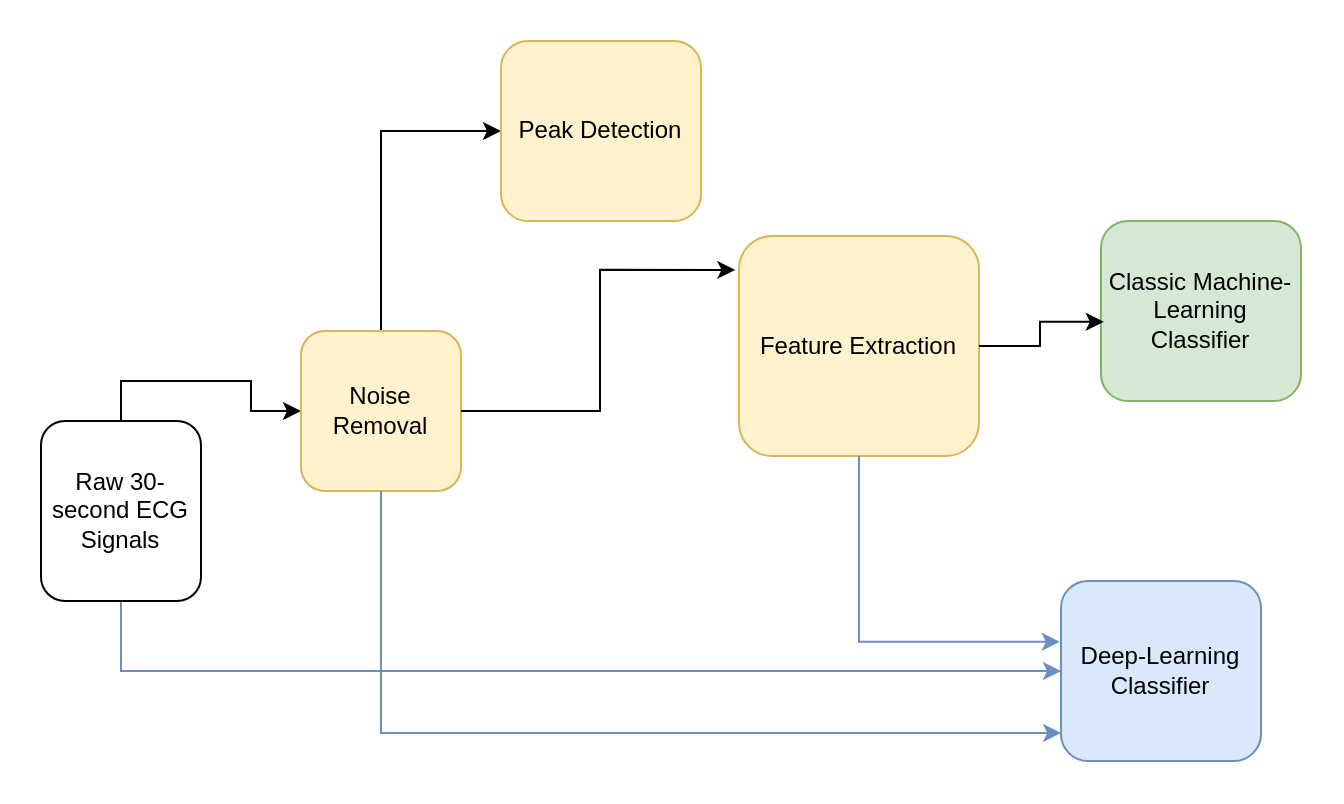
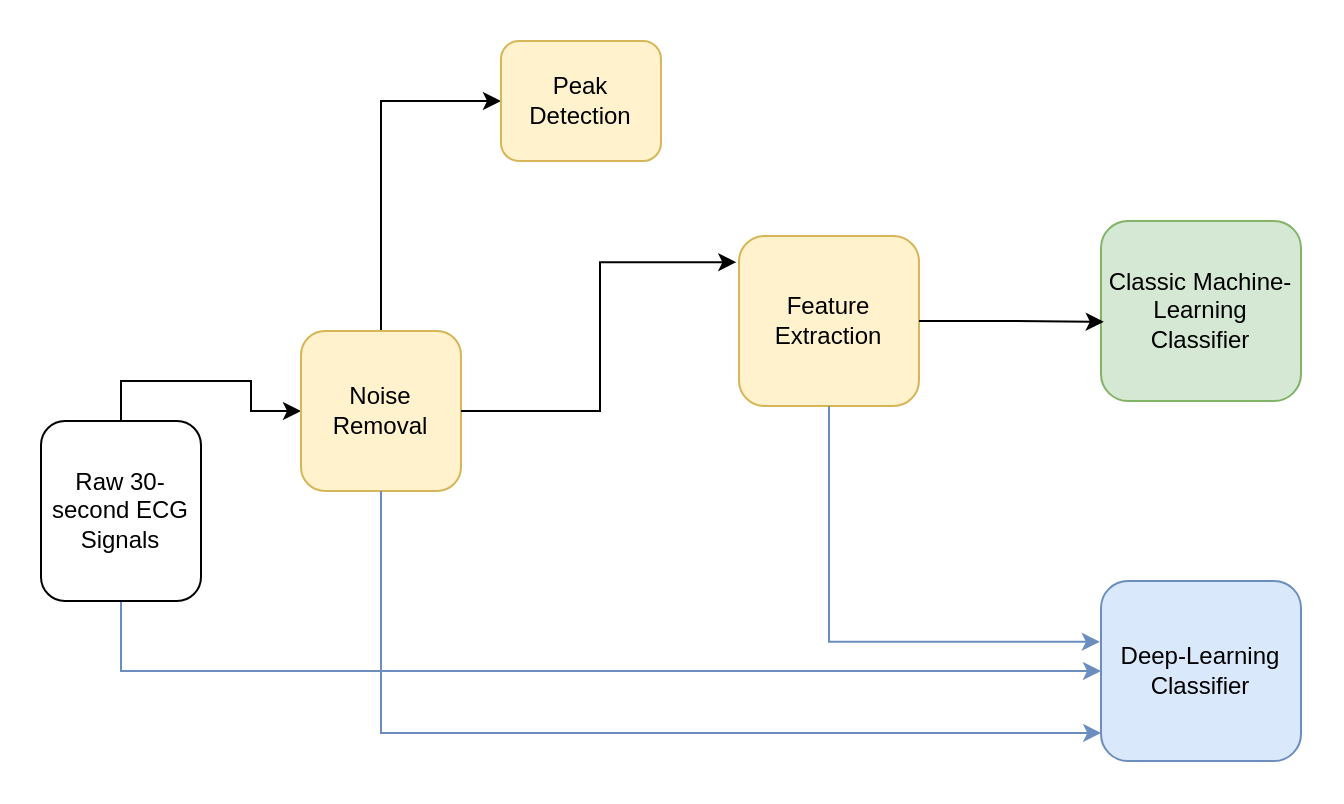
(601, 131) -> (581, 101)
(859, 346) -> (829, 321)
(1161, 671) -> (1201, 671)
